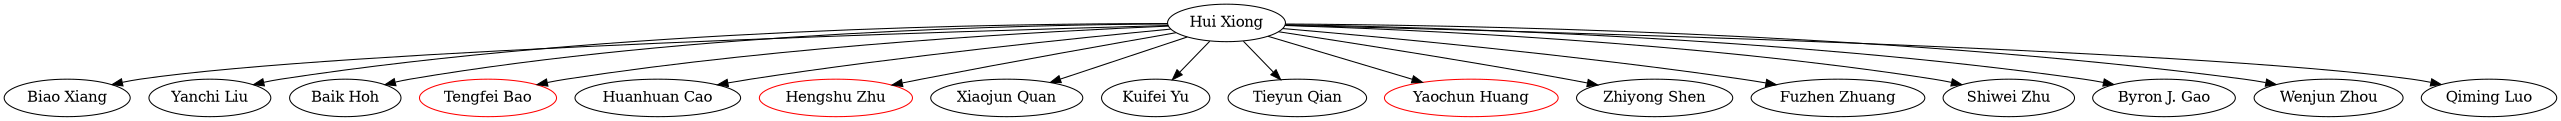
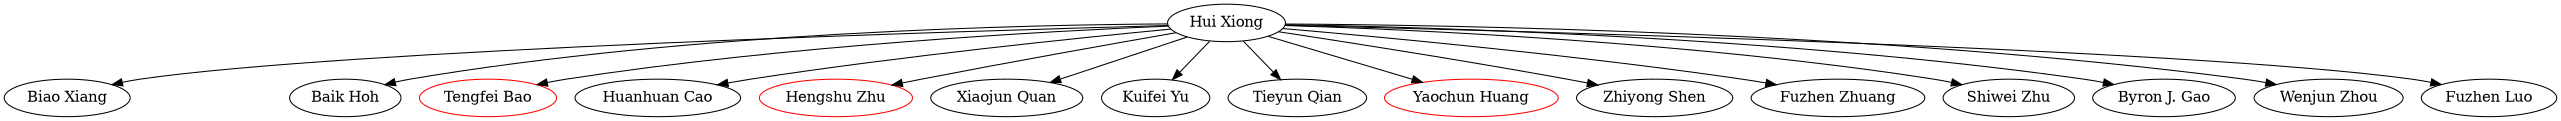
(210, 98) -> none
(2489, 98) -> (2489, 98)
